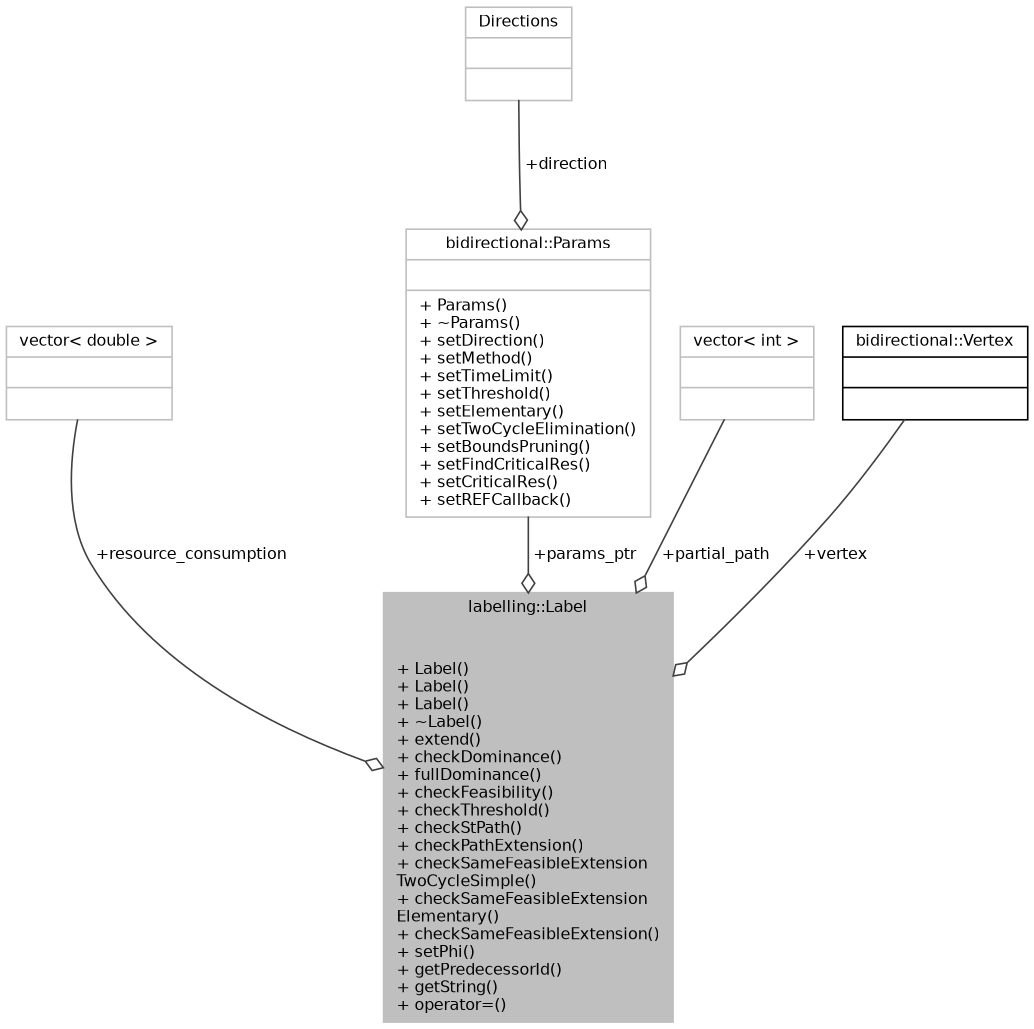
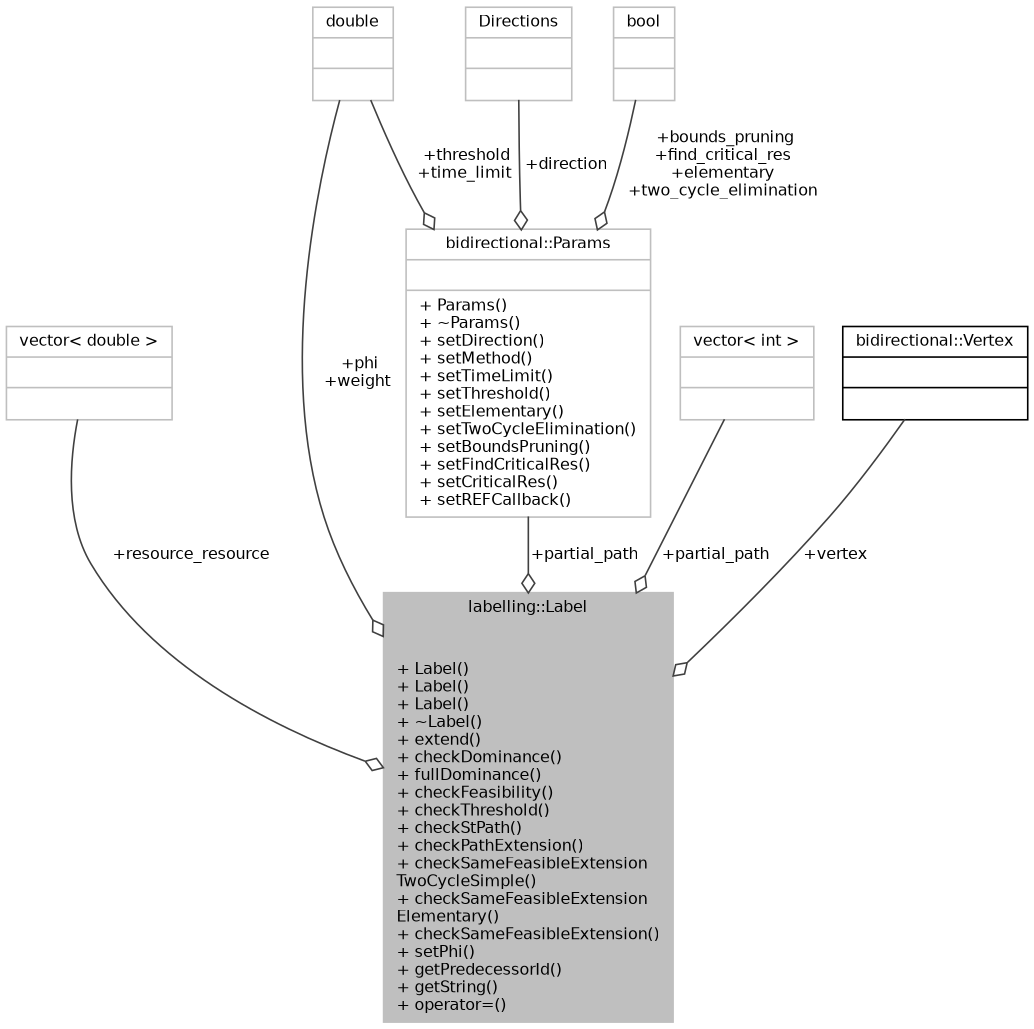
none -> (353, 54)
none -> (644, 54)
(189, 555) -> (189, 555)
(582, 555) -> (582, 555)
